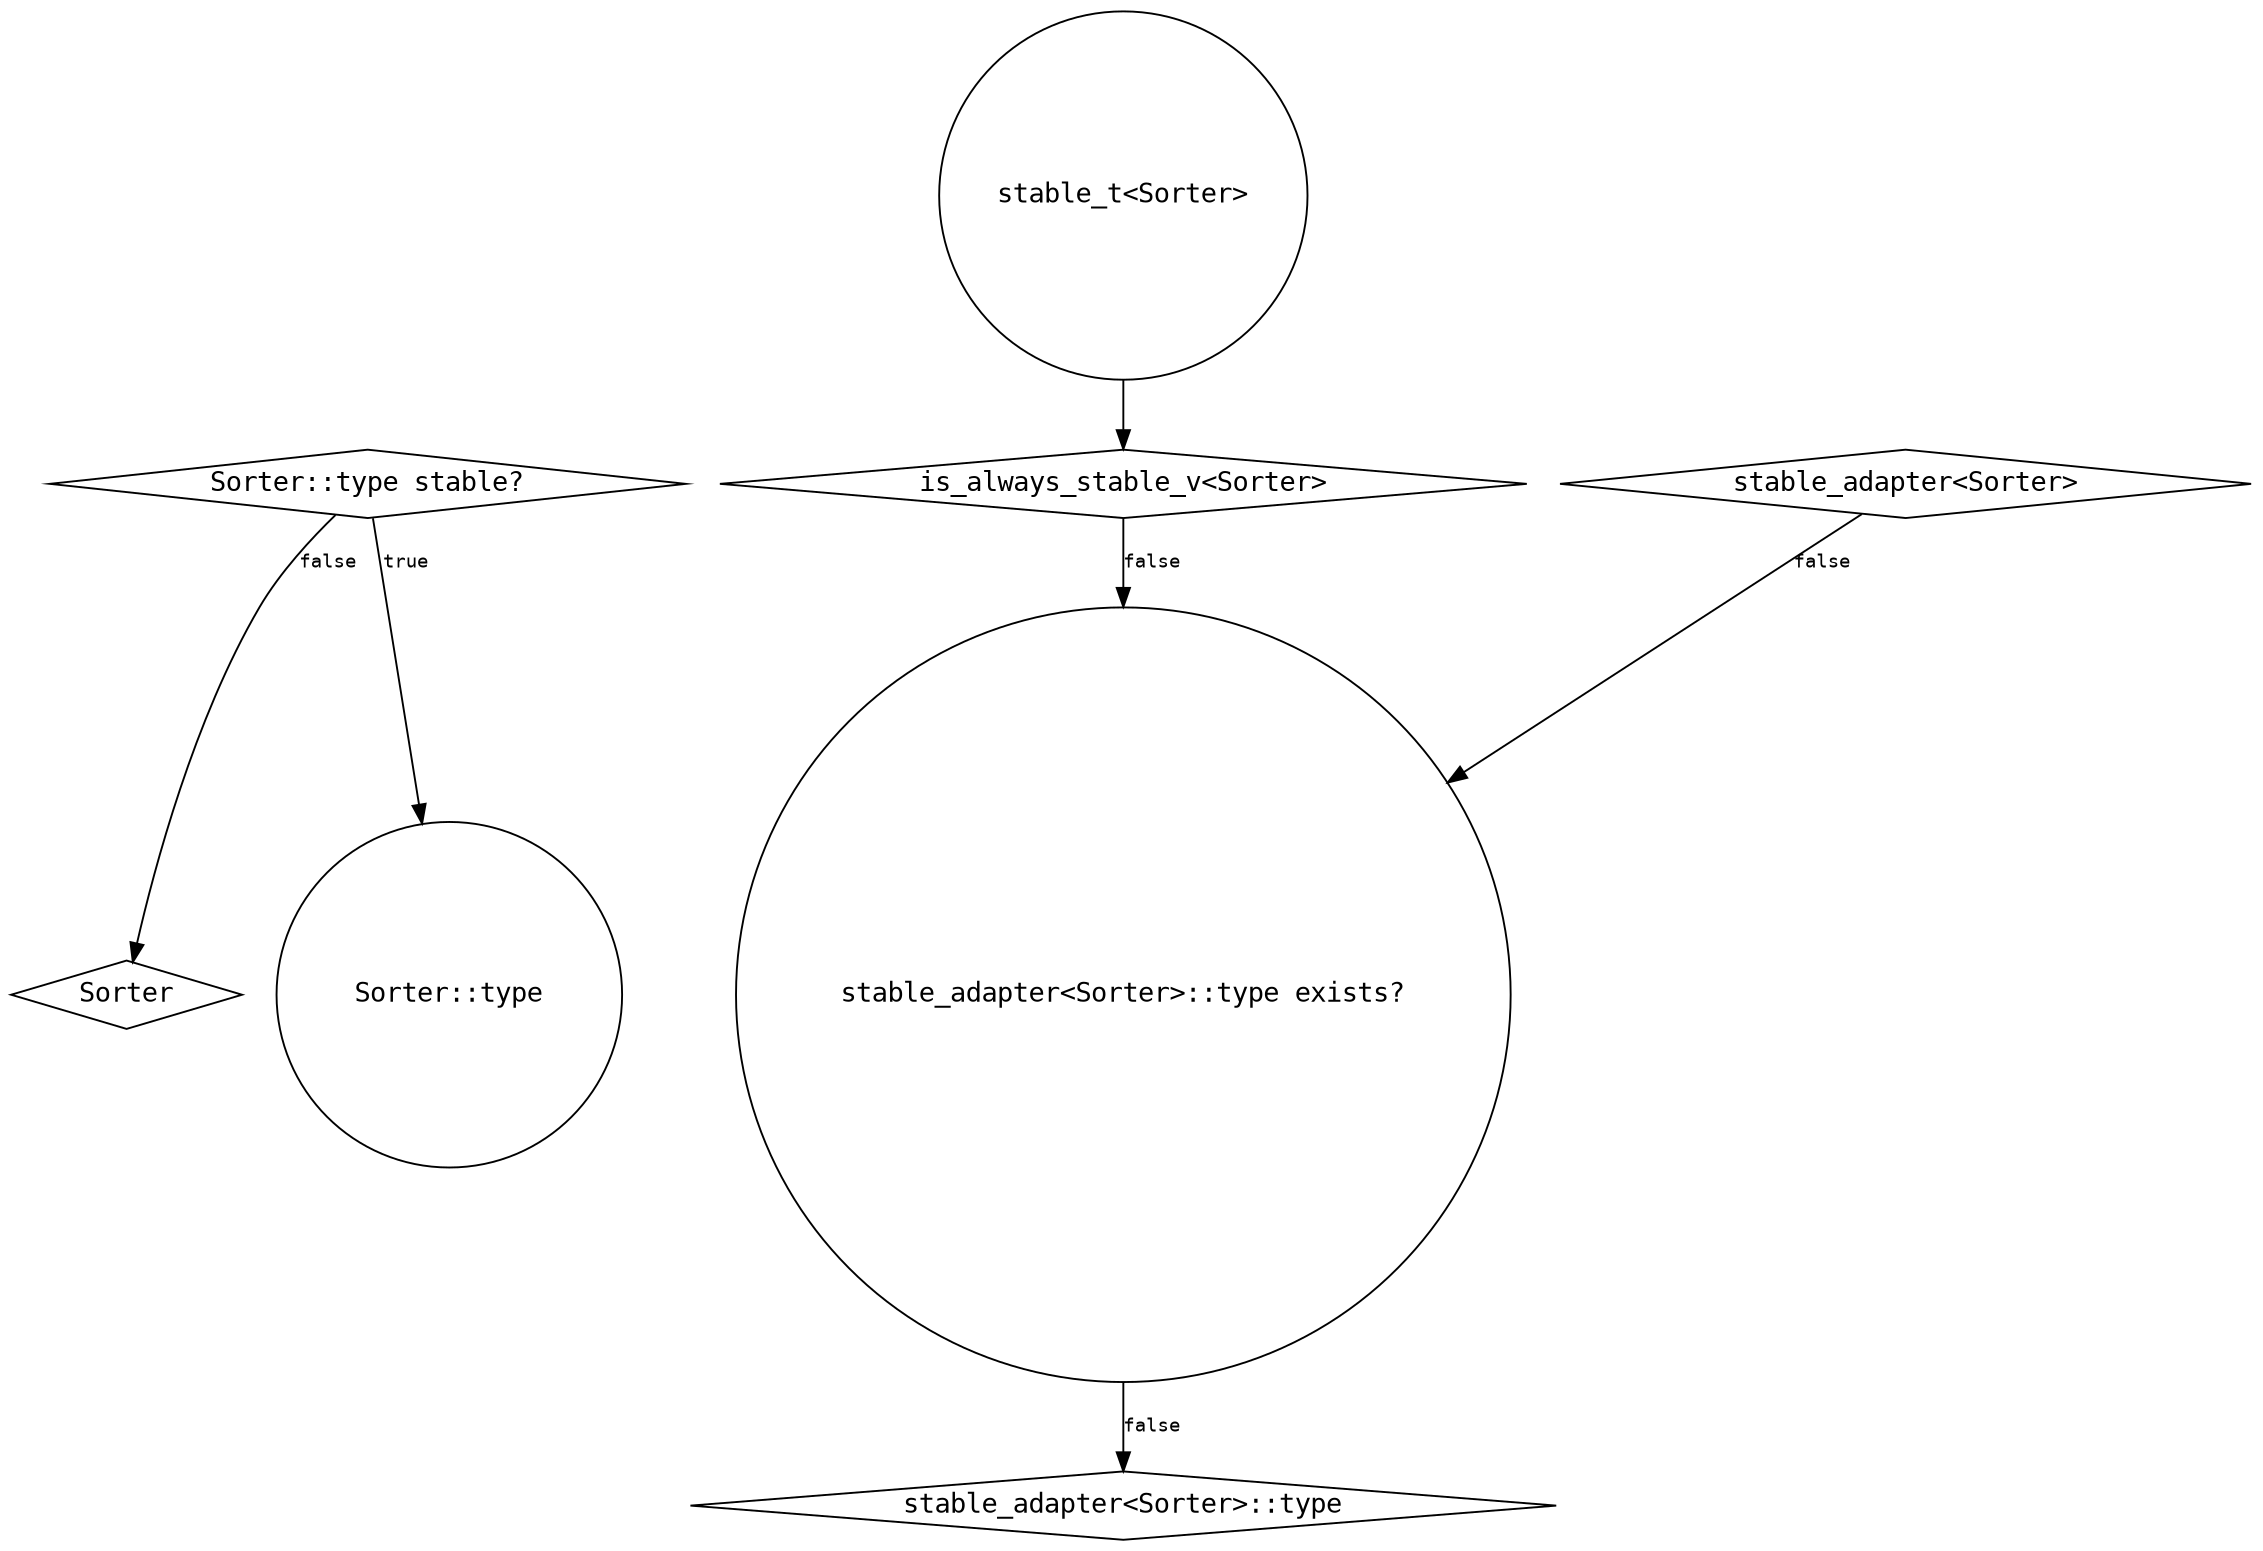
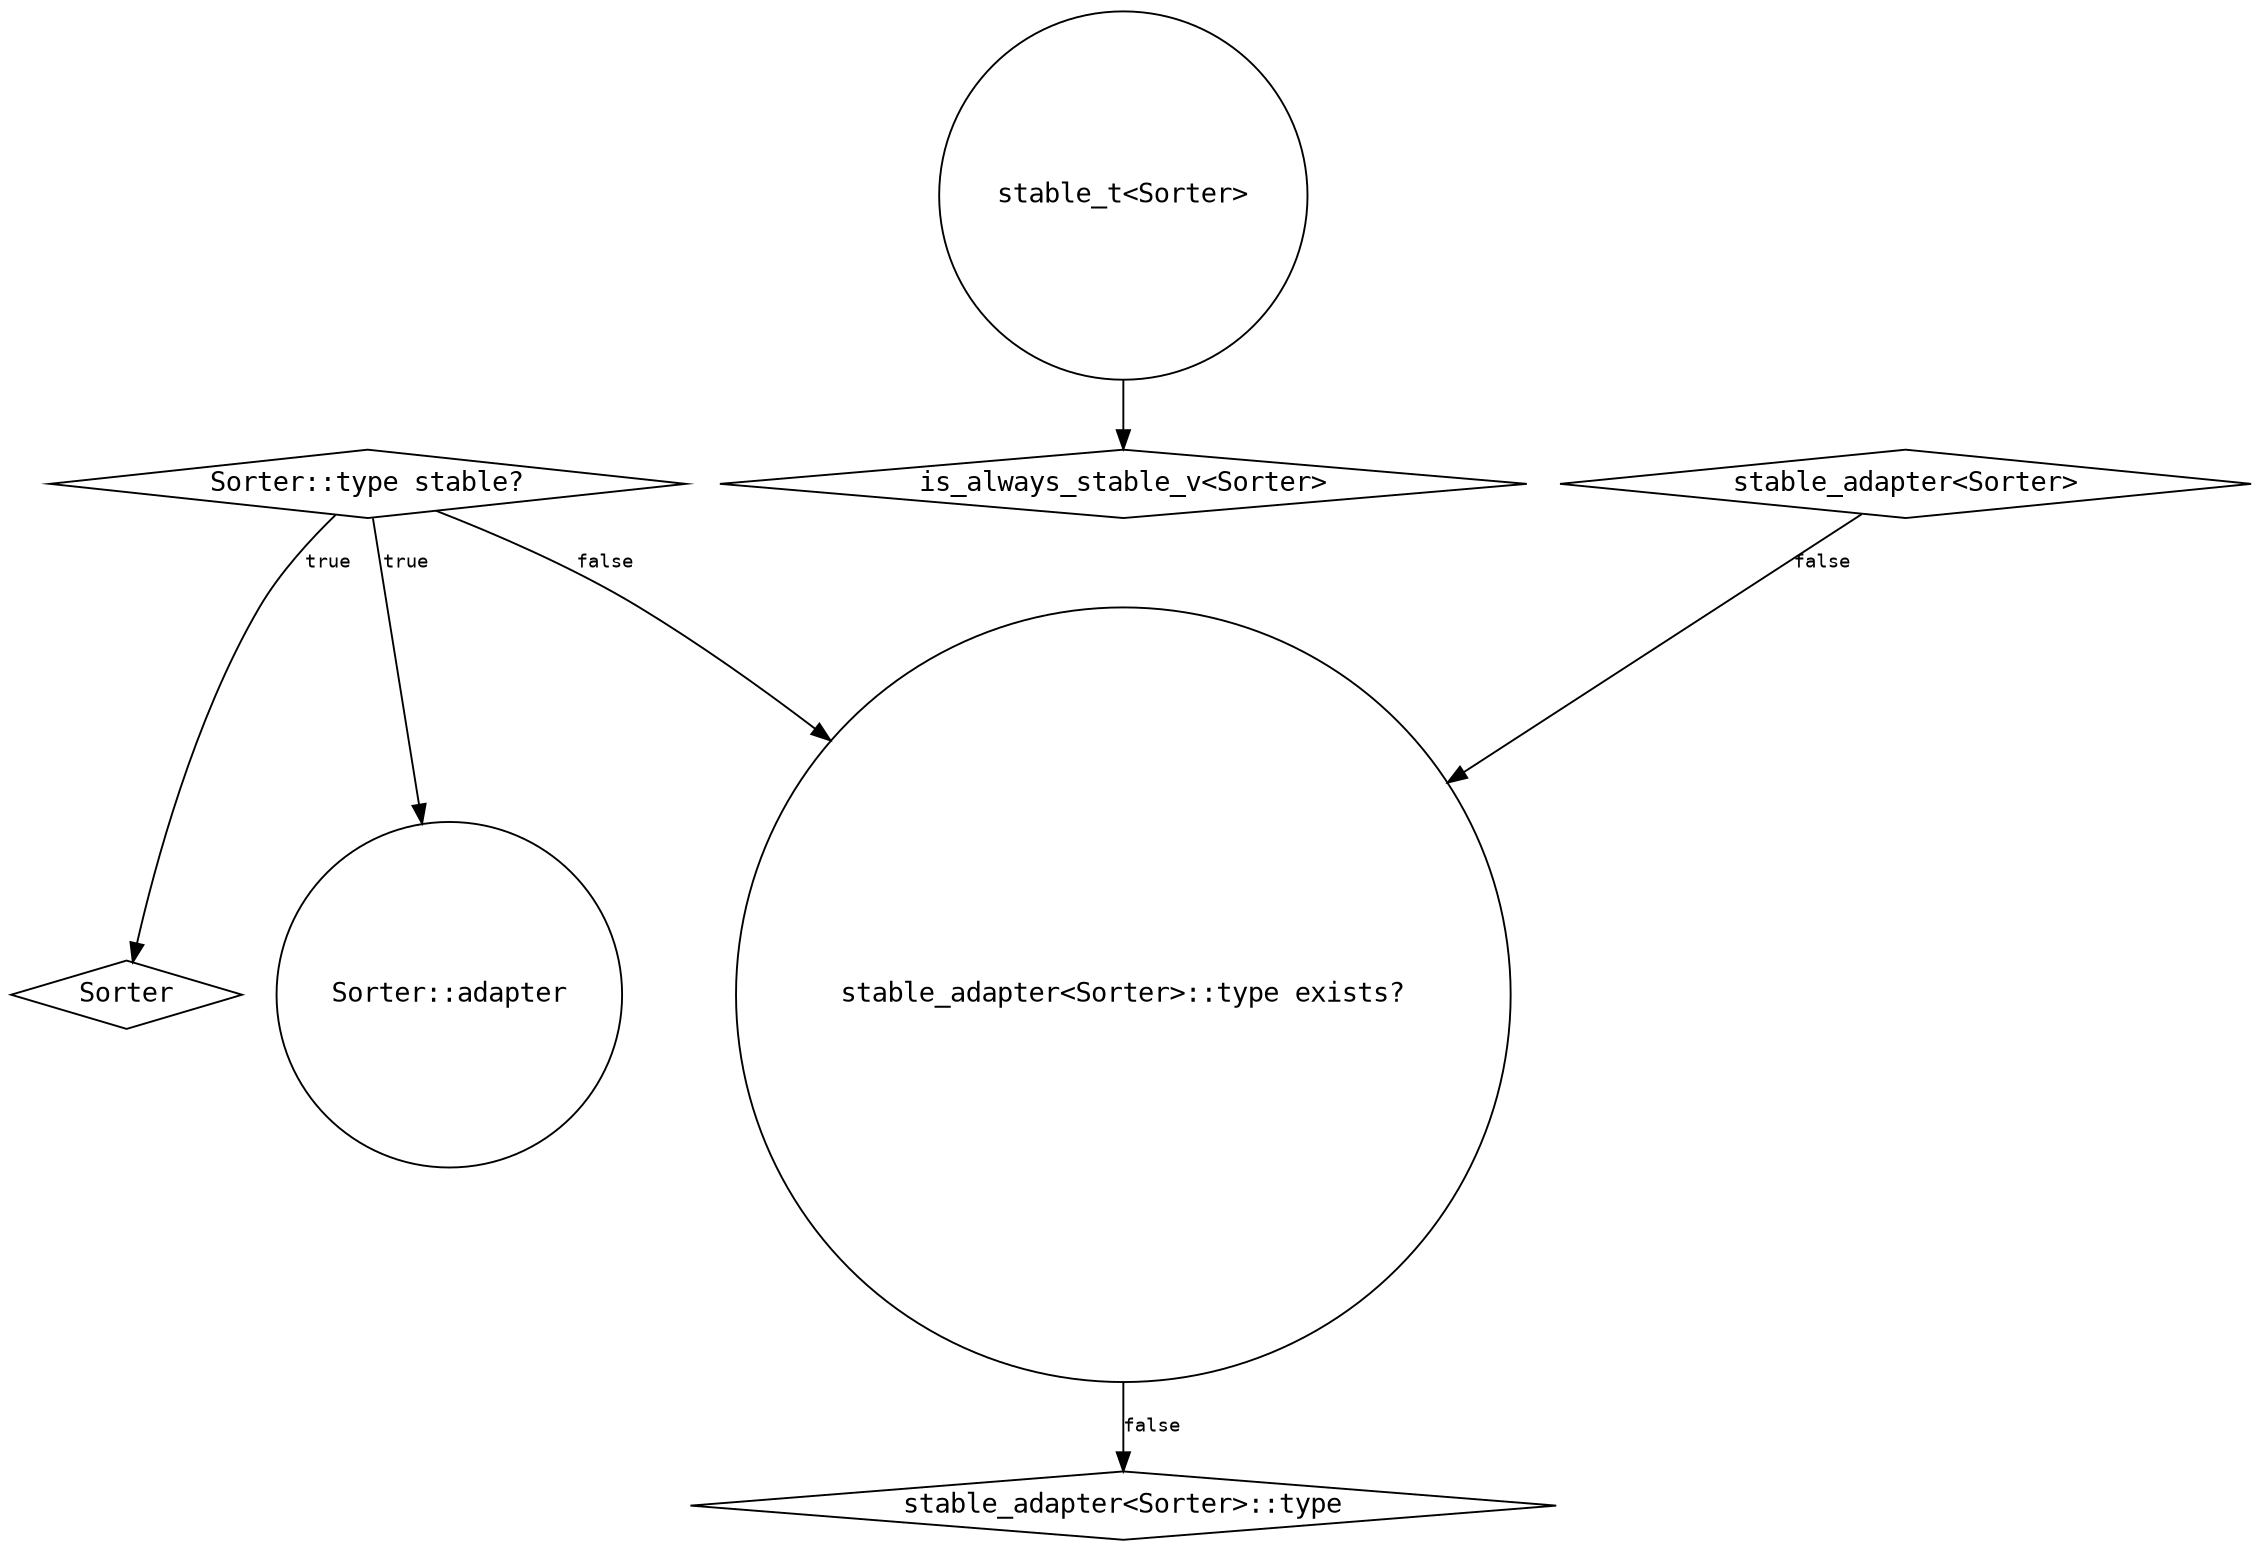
(1123, 553) -> (634, 604)
(329, 563) -> (329, 563)
(449, 995) -> (449, 995)
